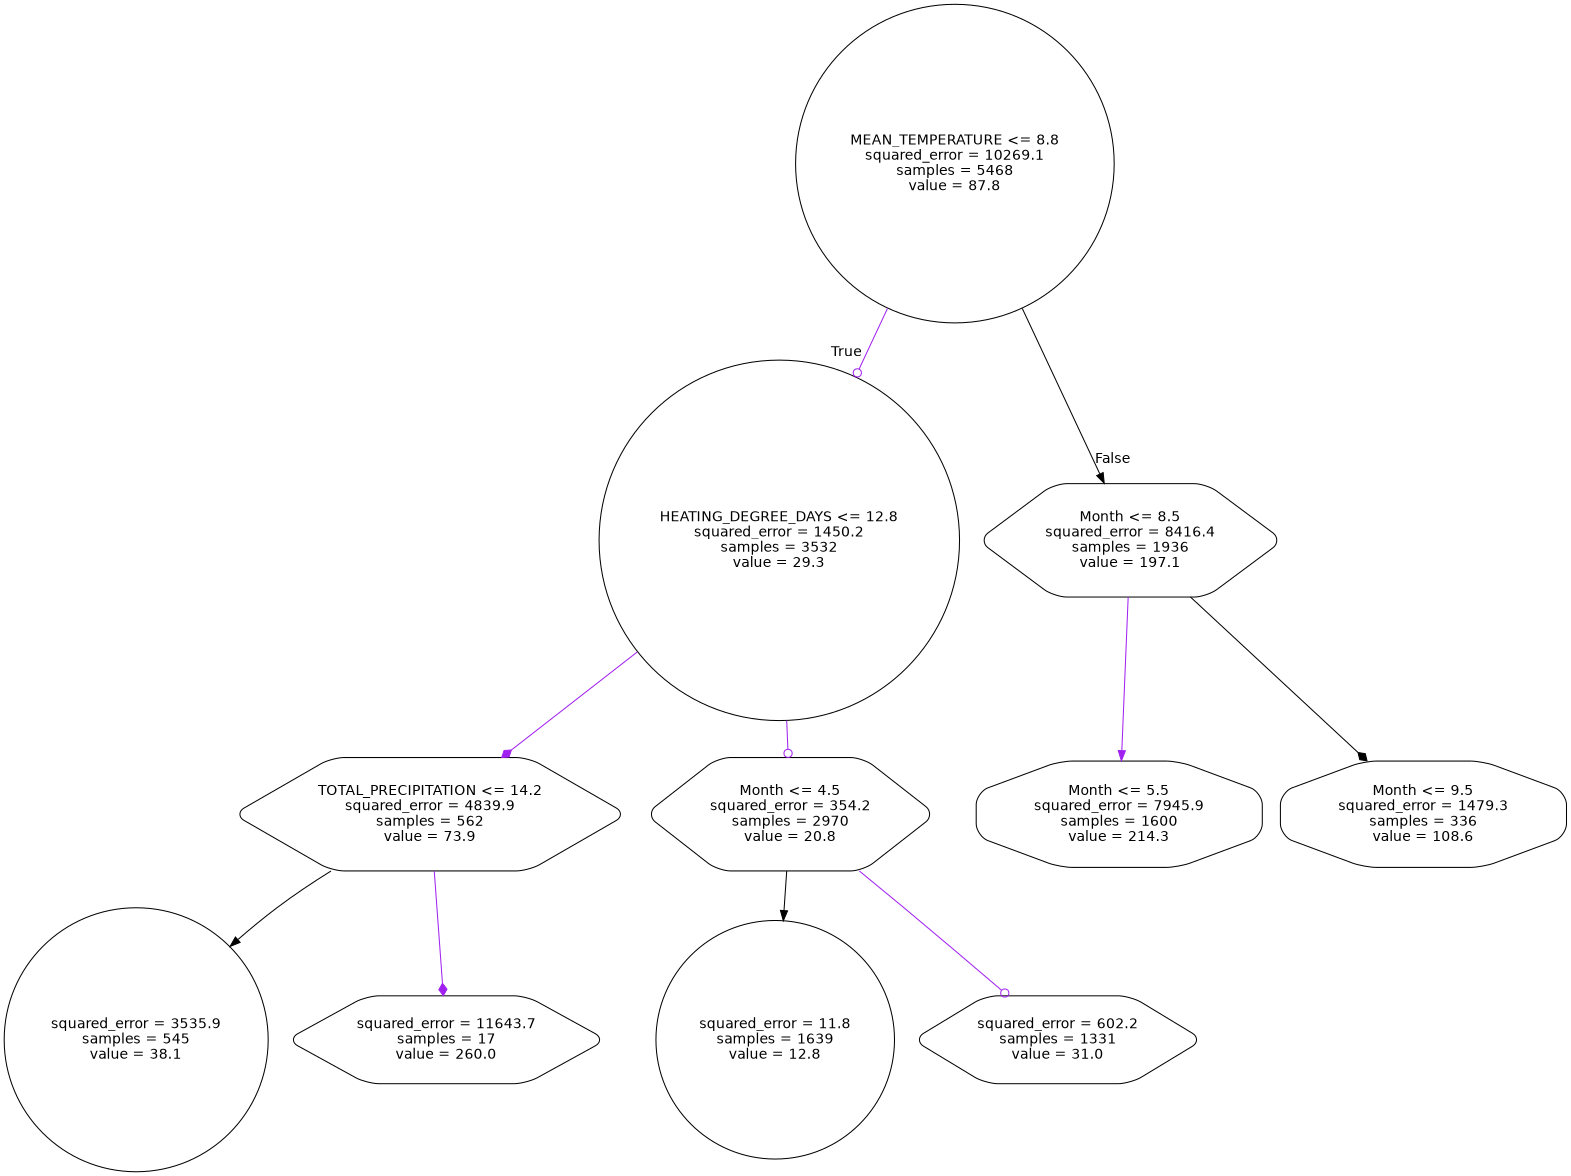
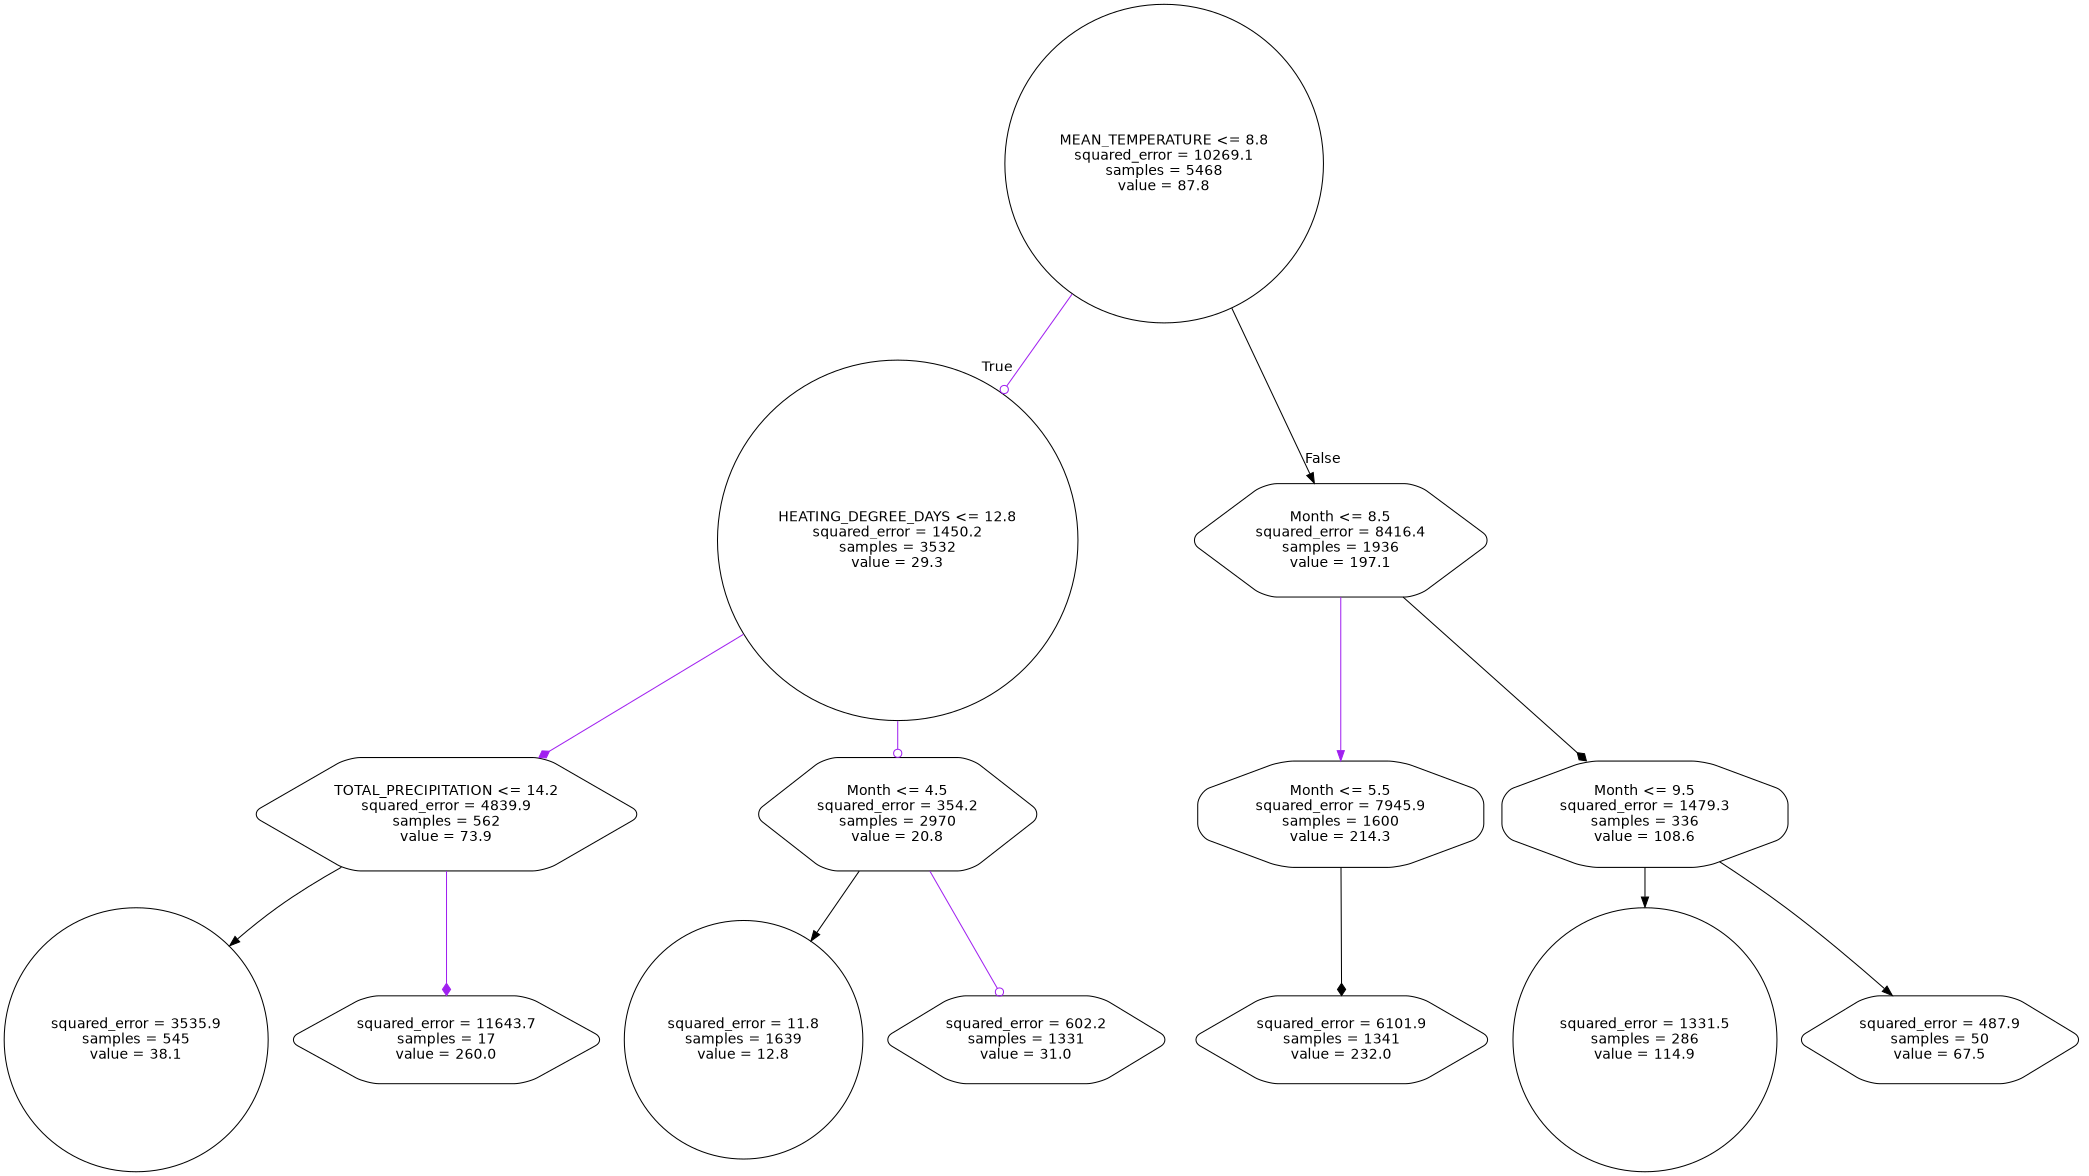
none -> (1342, 1040)
none -> (1645, 1040)
none -> (1940, 1040)
